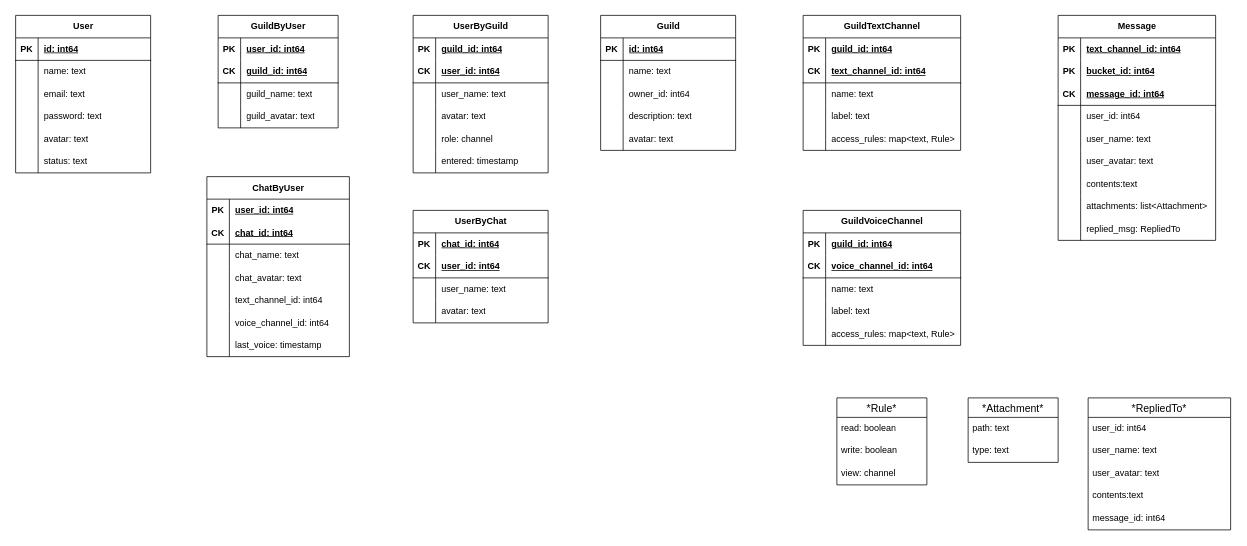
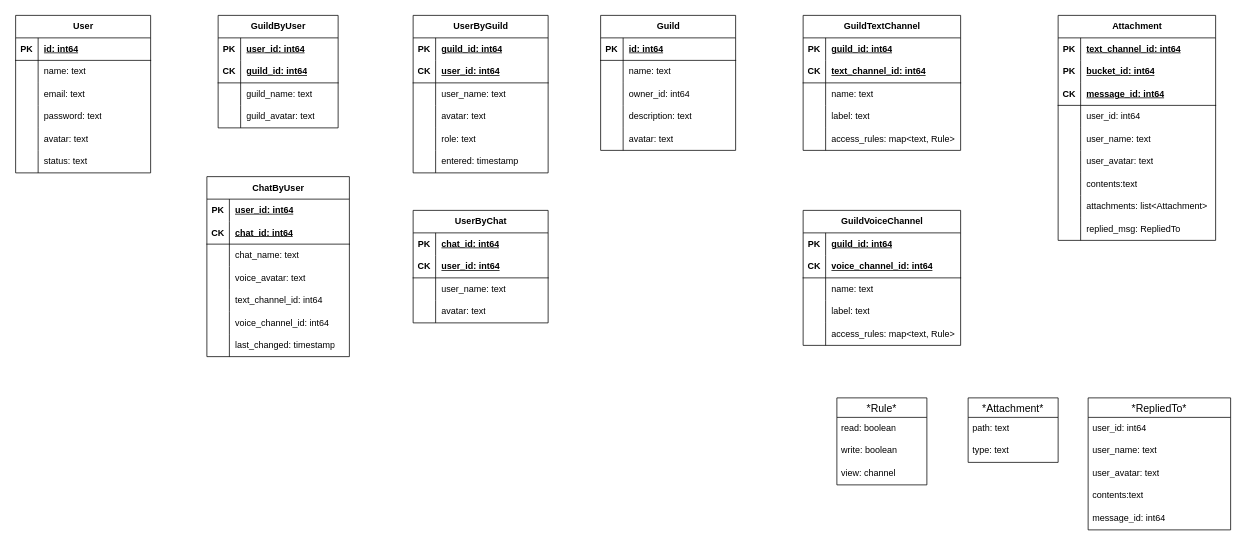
(1137, 27) -> (1137, 27)
(469, 139) -> (463, 139)
(276, 278) -> (277, 278)
(282, 345) -> (288, 345)
